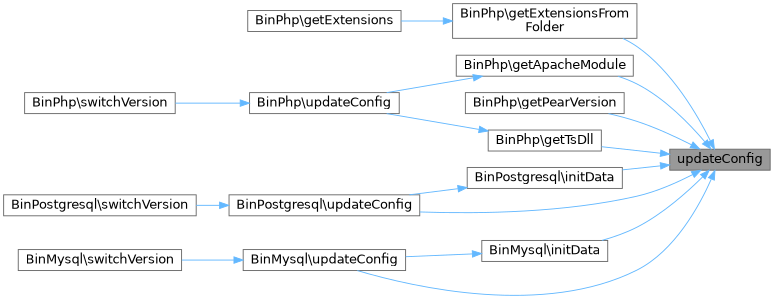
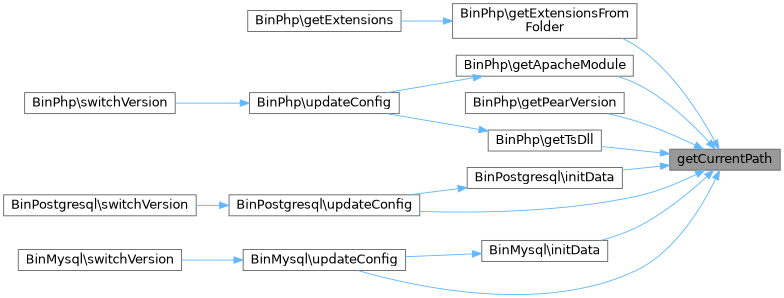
(720, 160) -> (725, 160)
